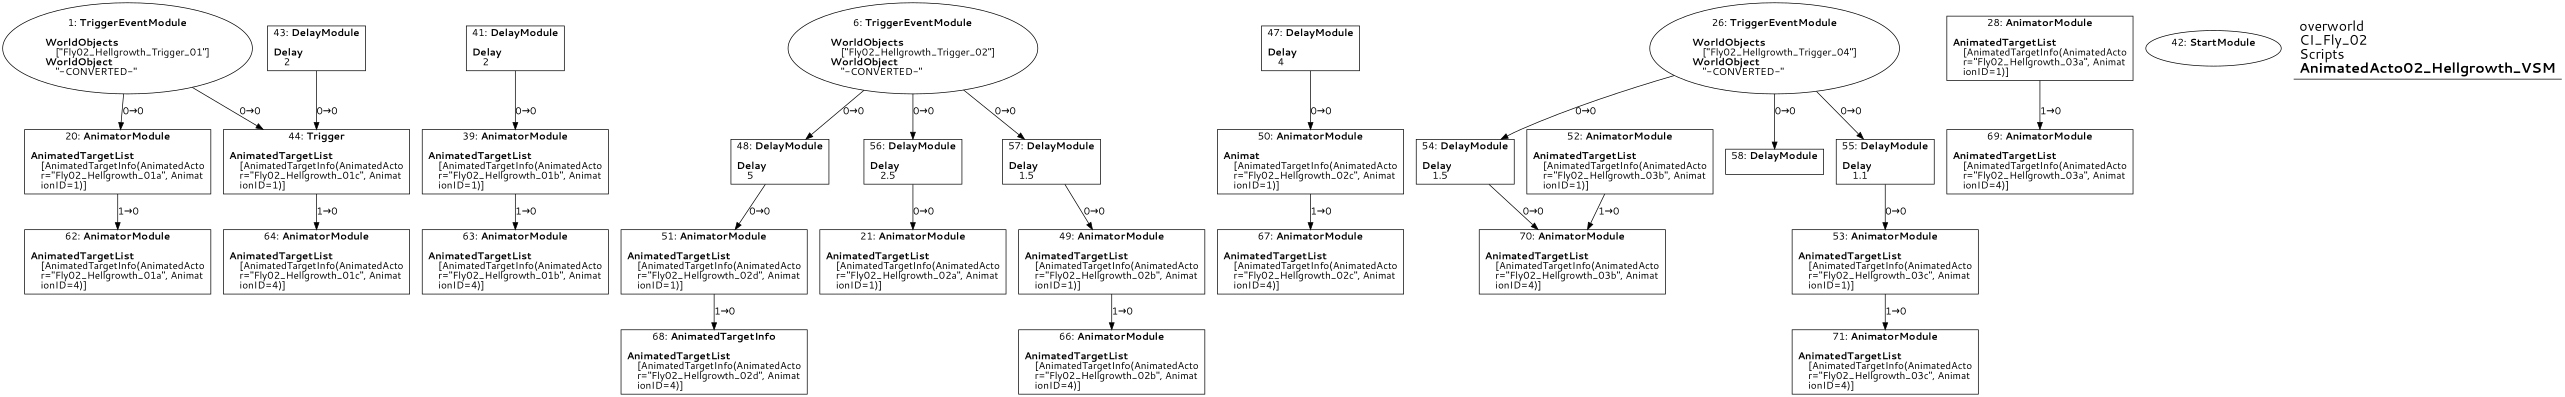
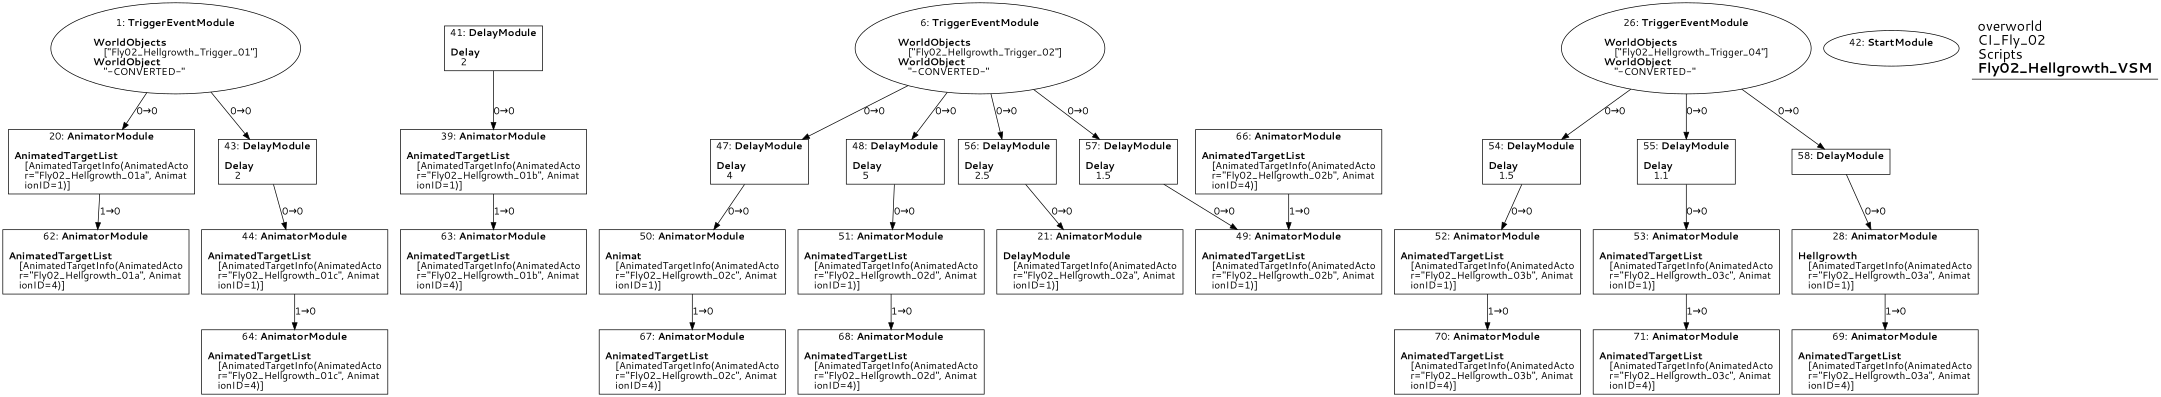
(2005, 43) -> (1827, 256)
(2428, 69) -> (2065, 69)
(225, 107) -> (228, 113)
none -> (858, 111)
(326, 137) -> (304, 237)
none -> (1857, 199)
(1511, 205) -> (1513, 204)
(878, 256) -> (1037, 256)
(1112, 308) -> (1289, 208)
(723, 337) -> (900, 337)
